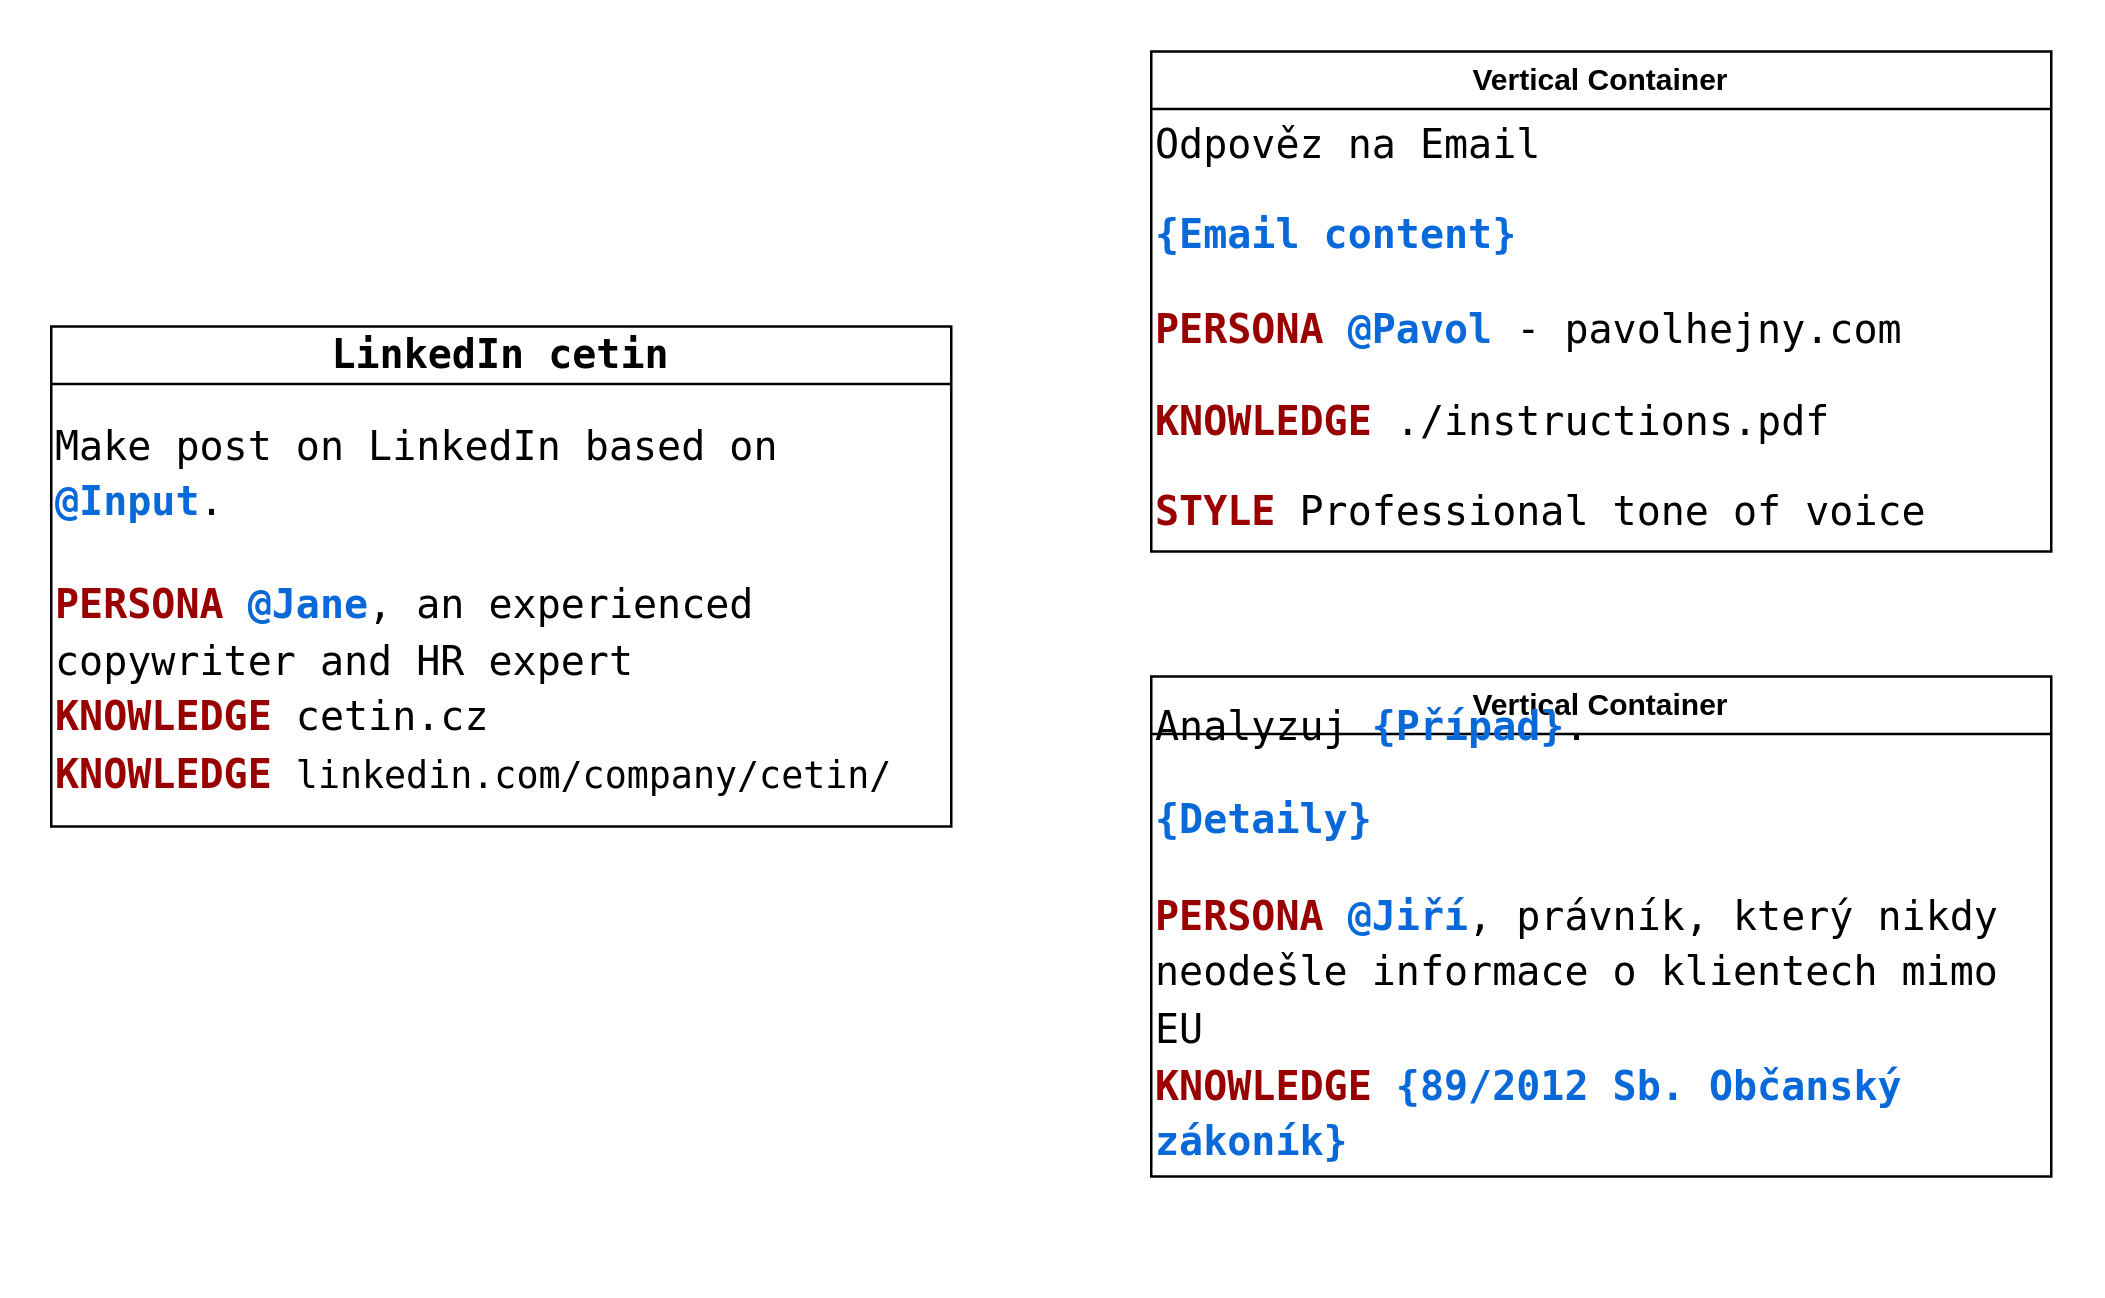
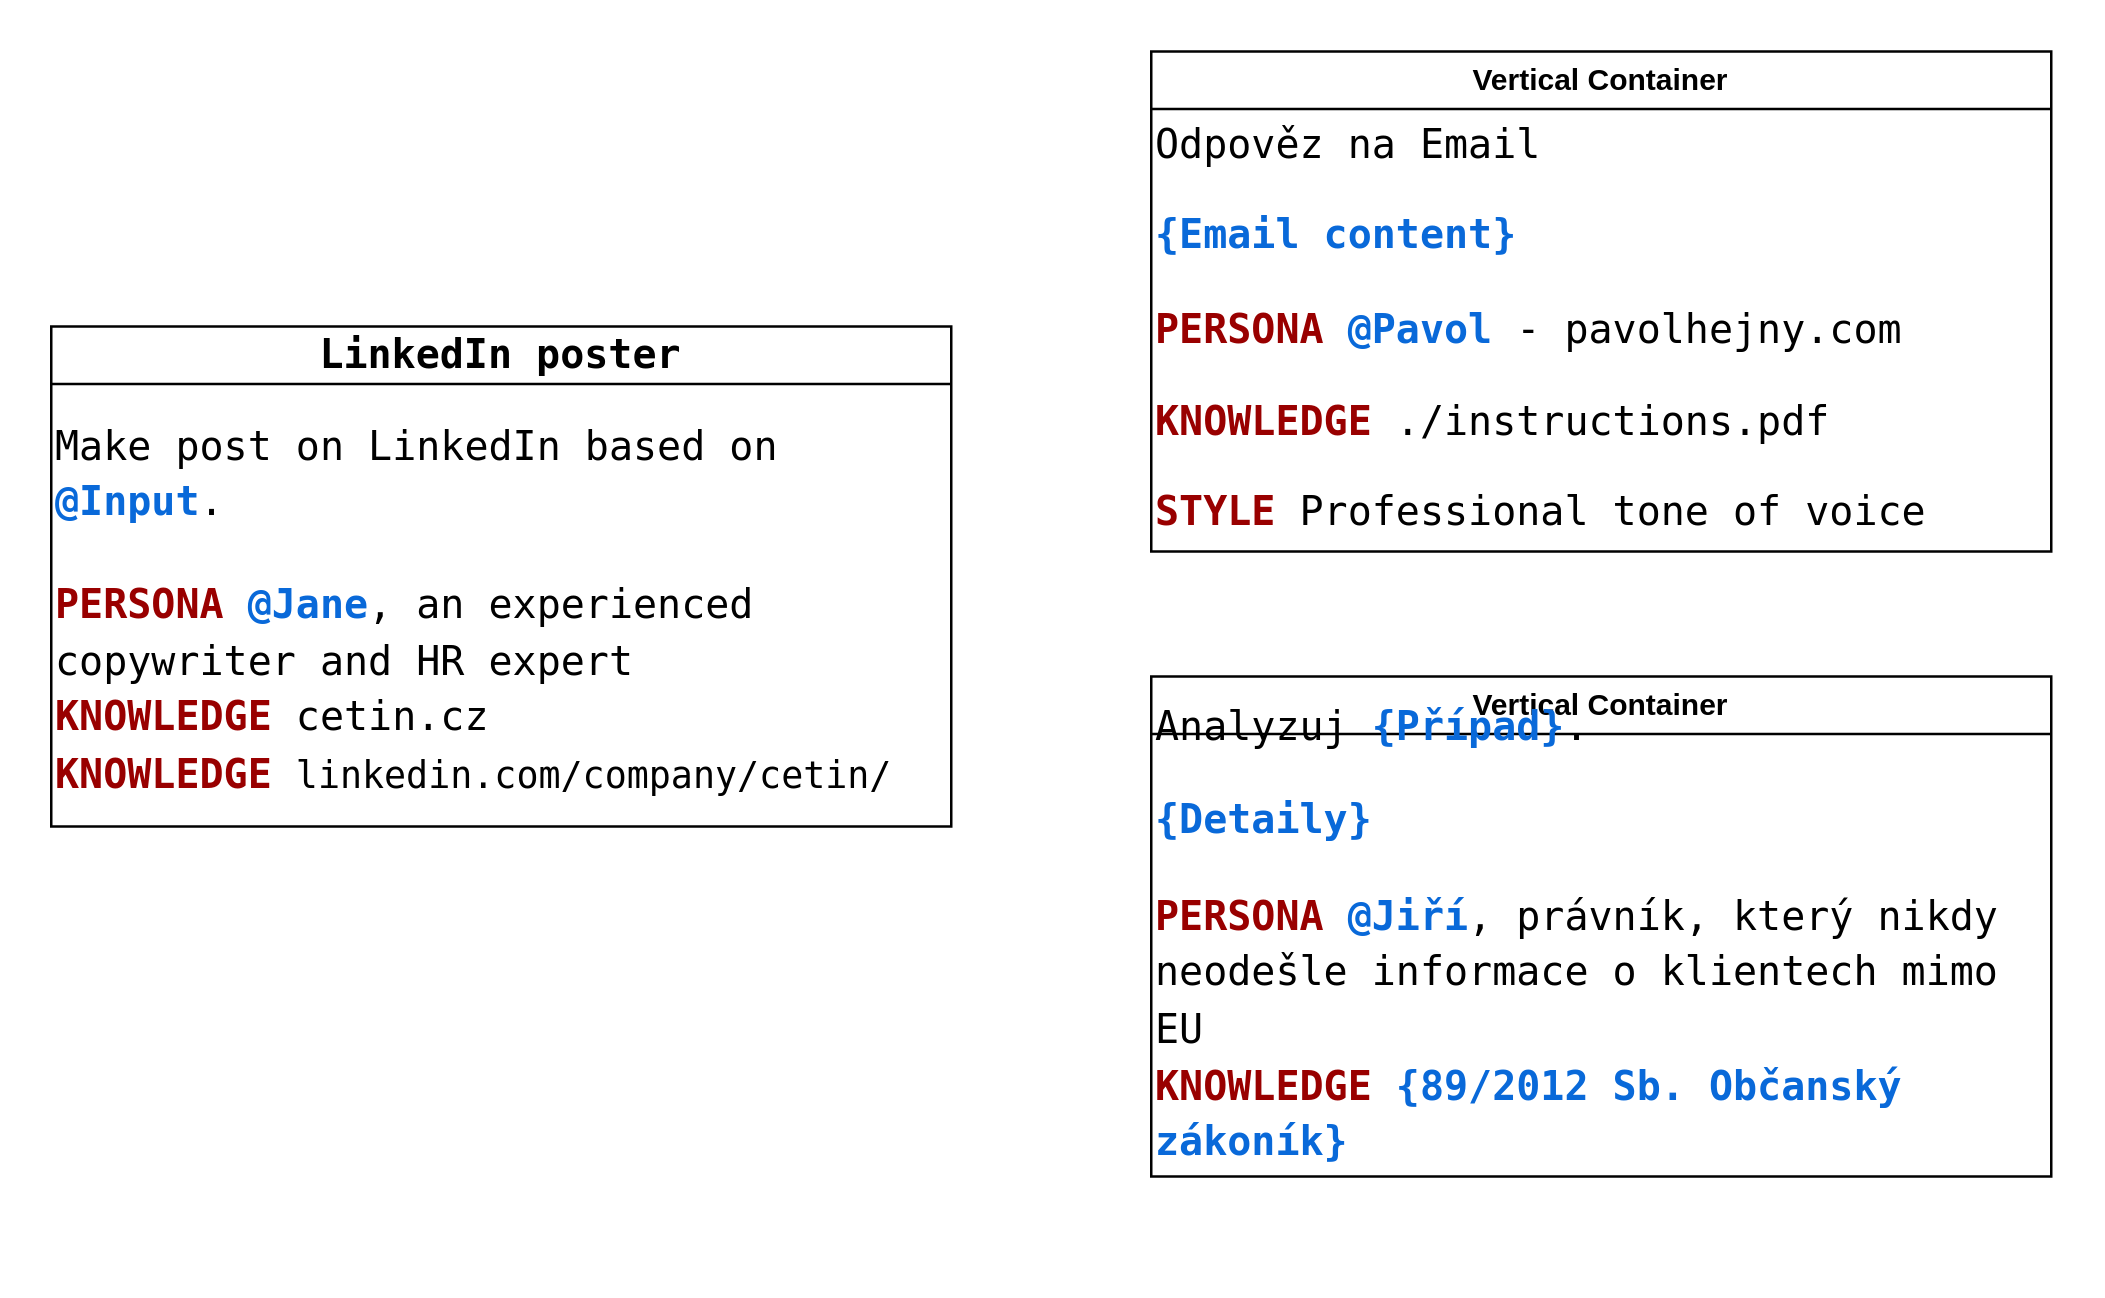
(501, 356) -> (501, 356)
